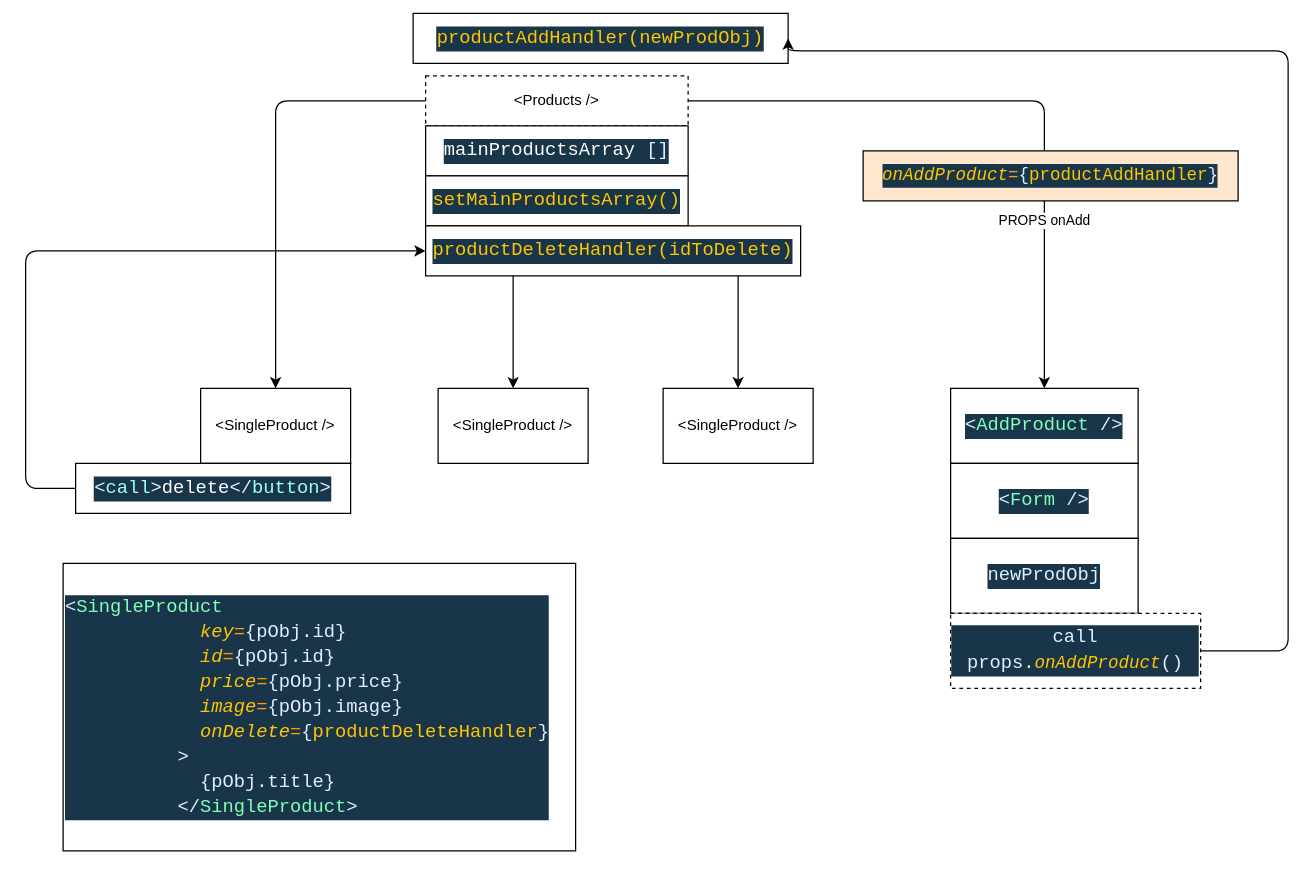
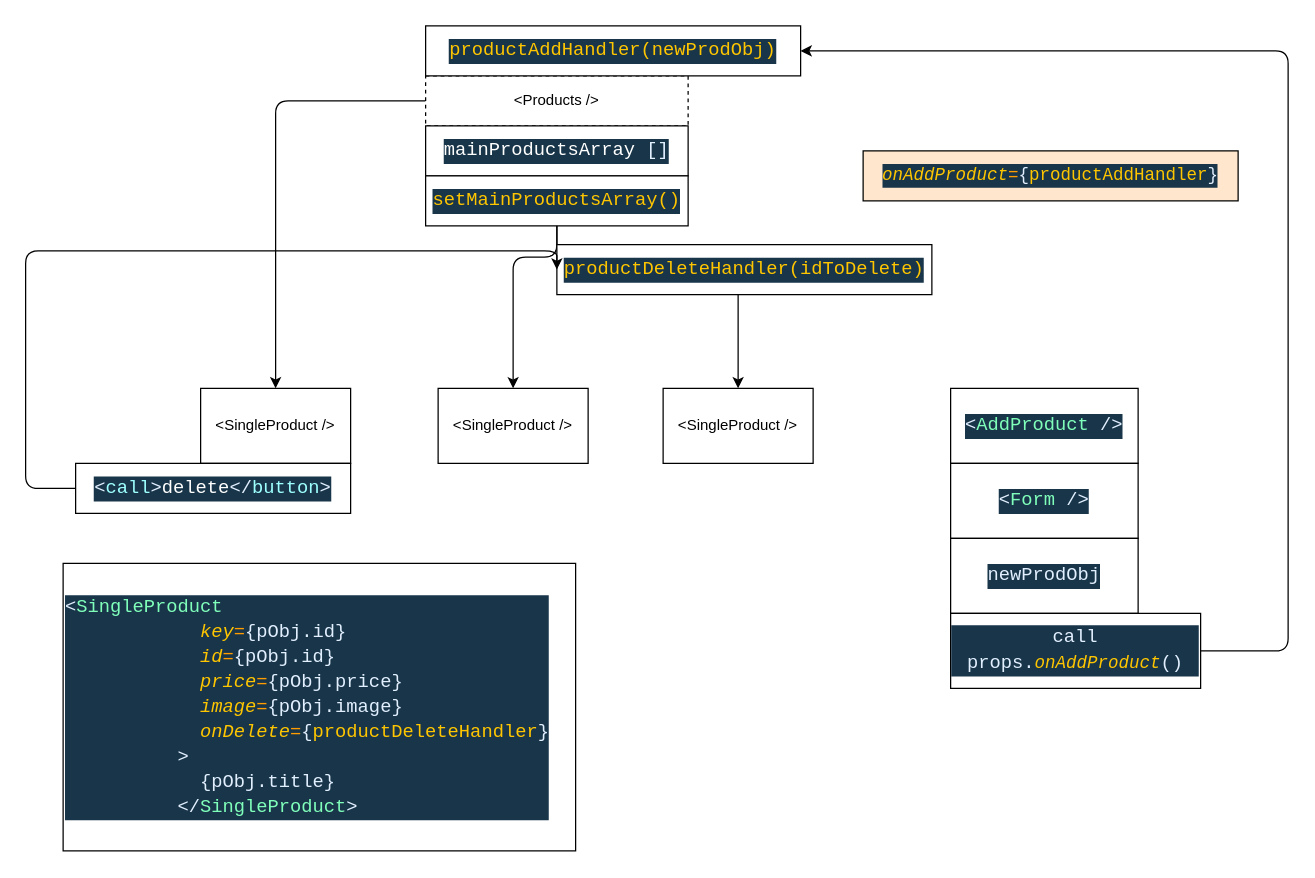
(601, 38) -> (613, 51)
(886, 101) -> none
(613, 251) -> (744, 269)
(1076, 651) -> (1076, 651)
